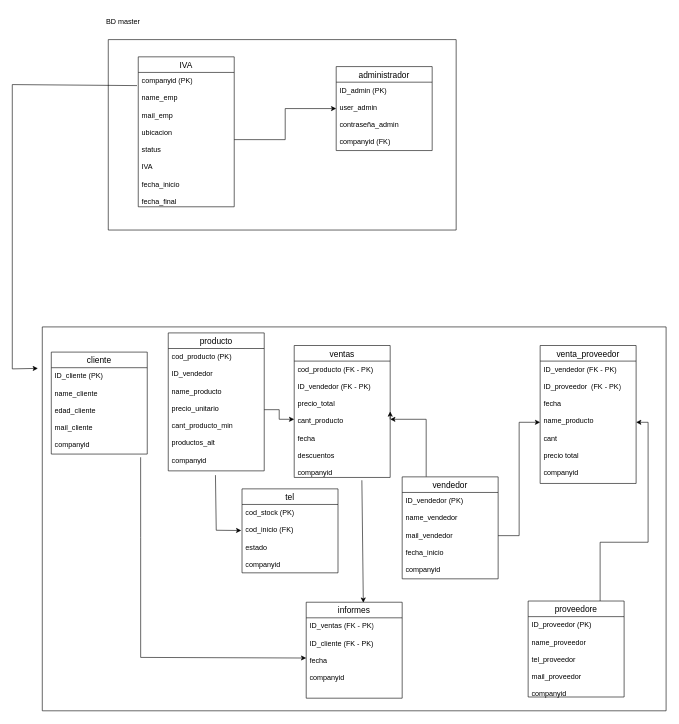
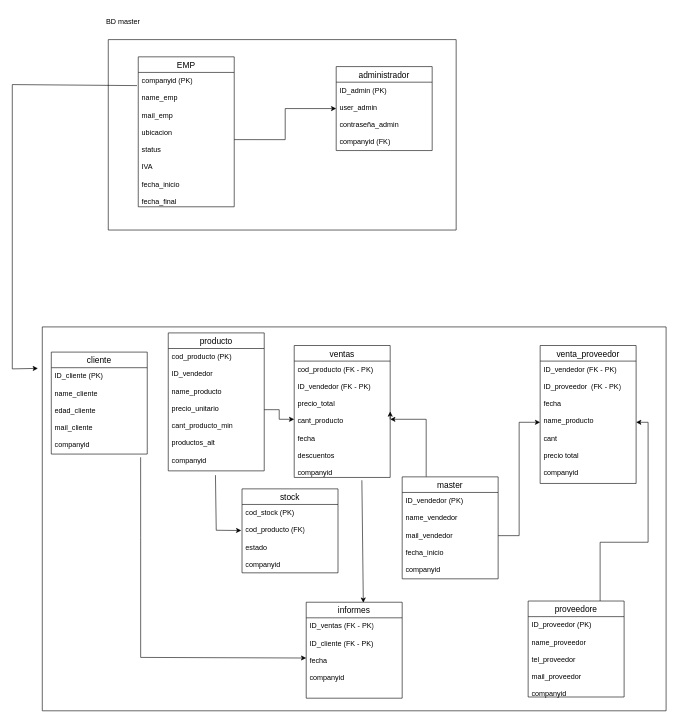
(186, 65) -> (186, 65)
(450, 485) -> (450, 485)
(290, 497) -> (290, 497)
(273, 526) -> (279, 526)
